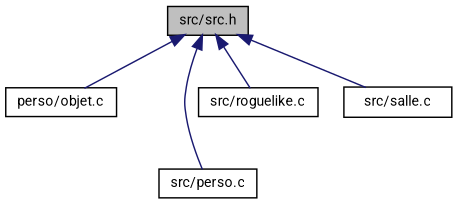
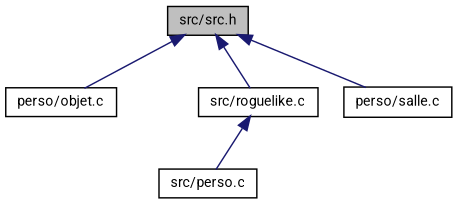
(398, 102) -> (398, 102)
(185, 109) -> (229, 149)
